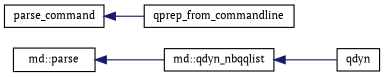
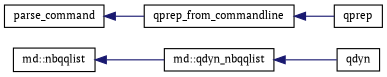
none -> (358, 16)
(54, 60) -> (54, 60)
